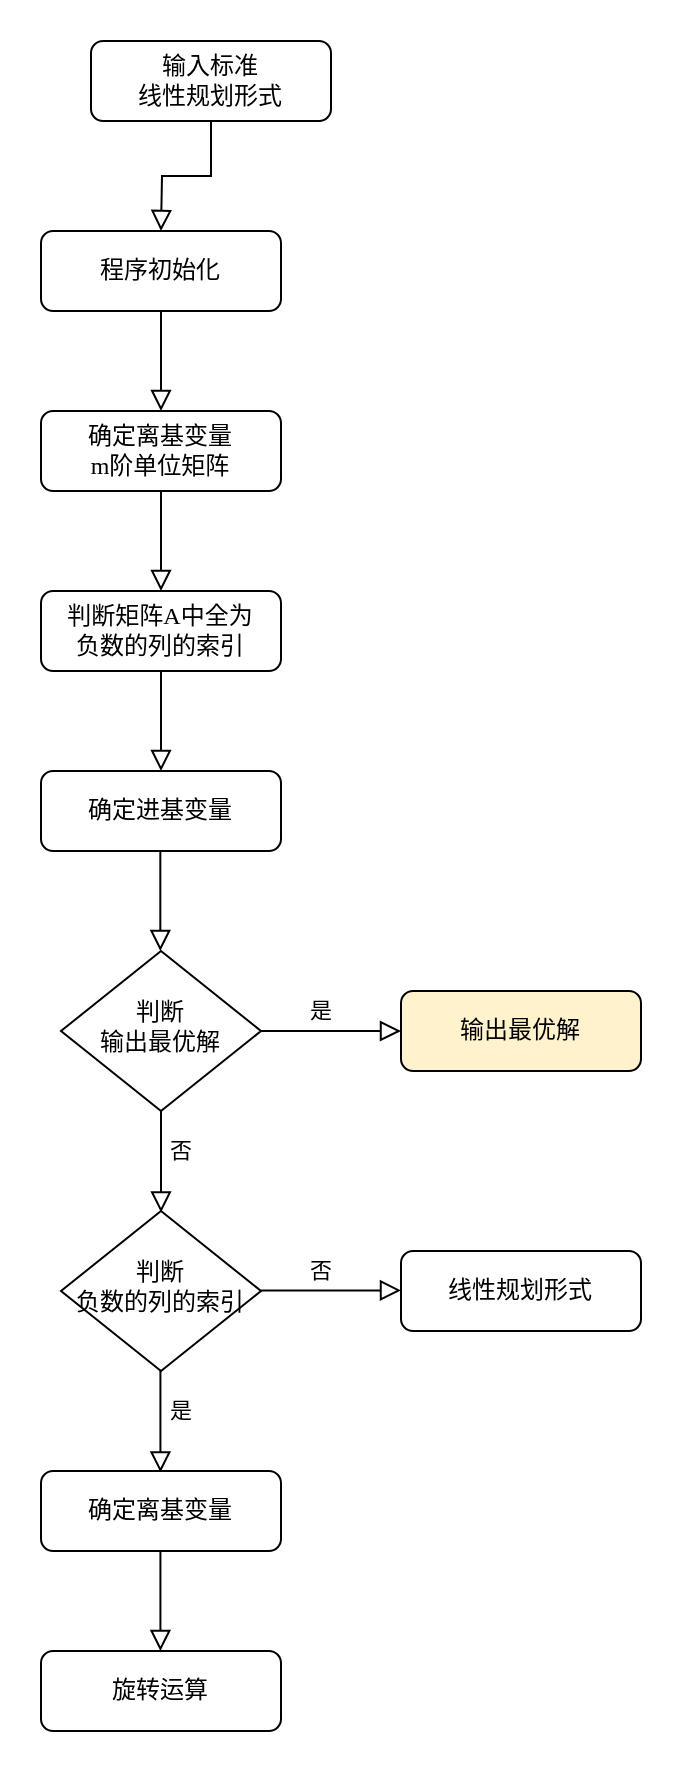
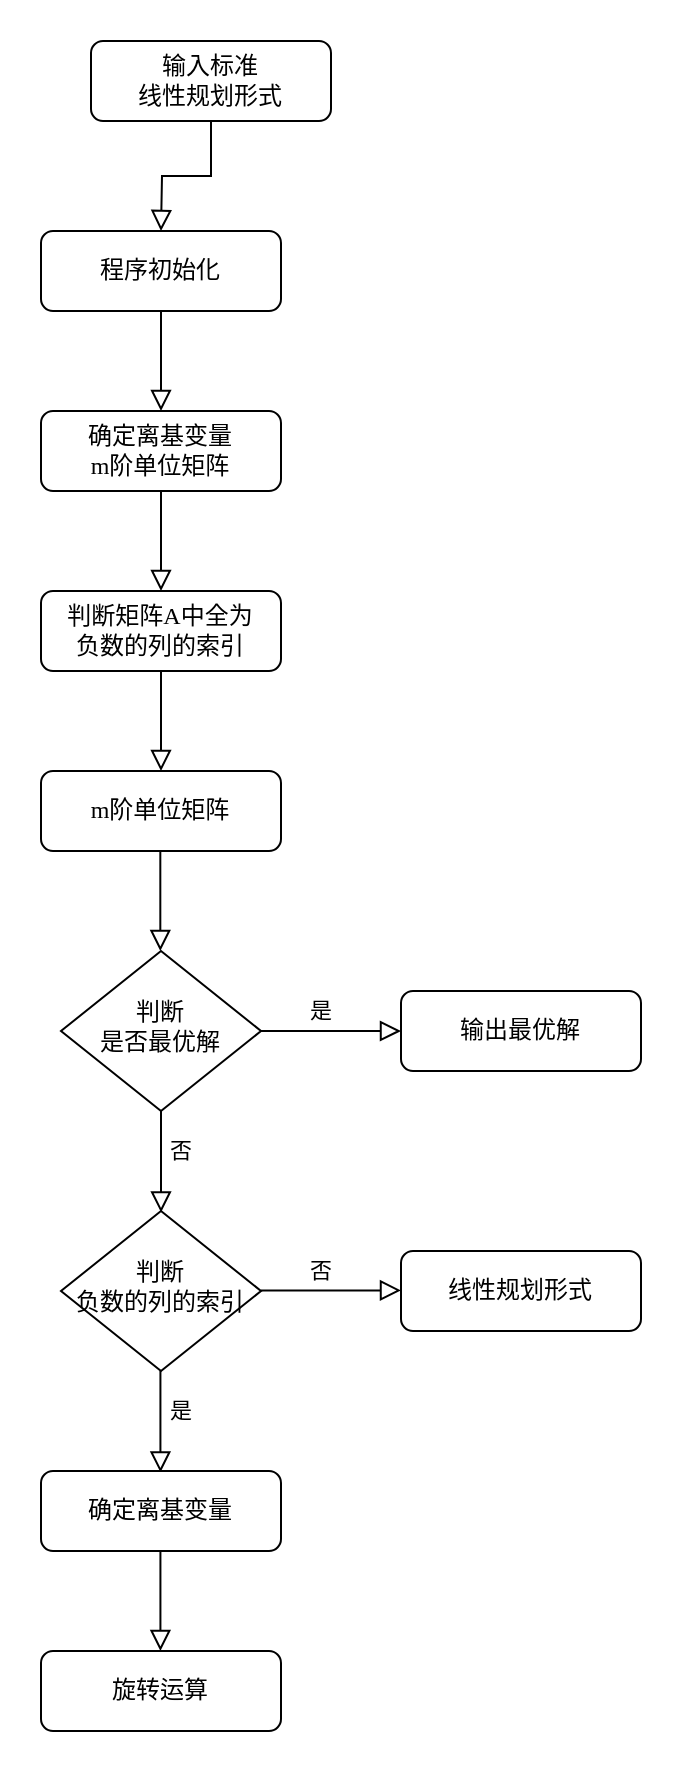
(161, 811) -> (161, 811)
(161, 1027) -> (161, 1027)
(521, 1031) -> (521, 1031)
